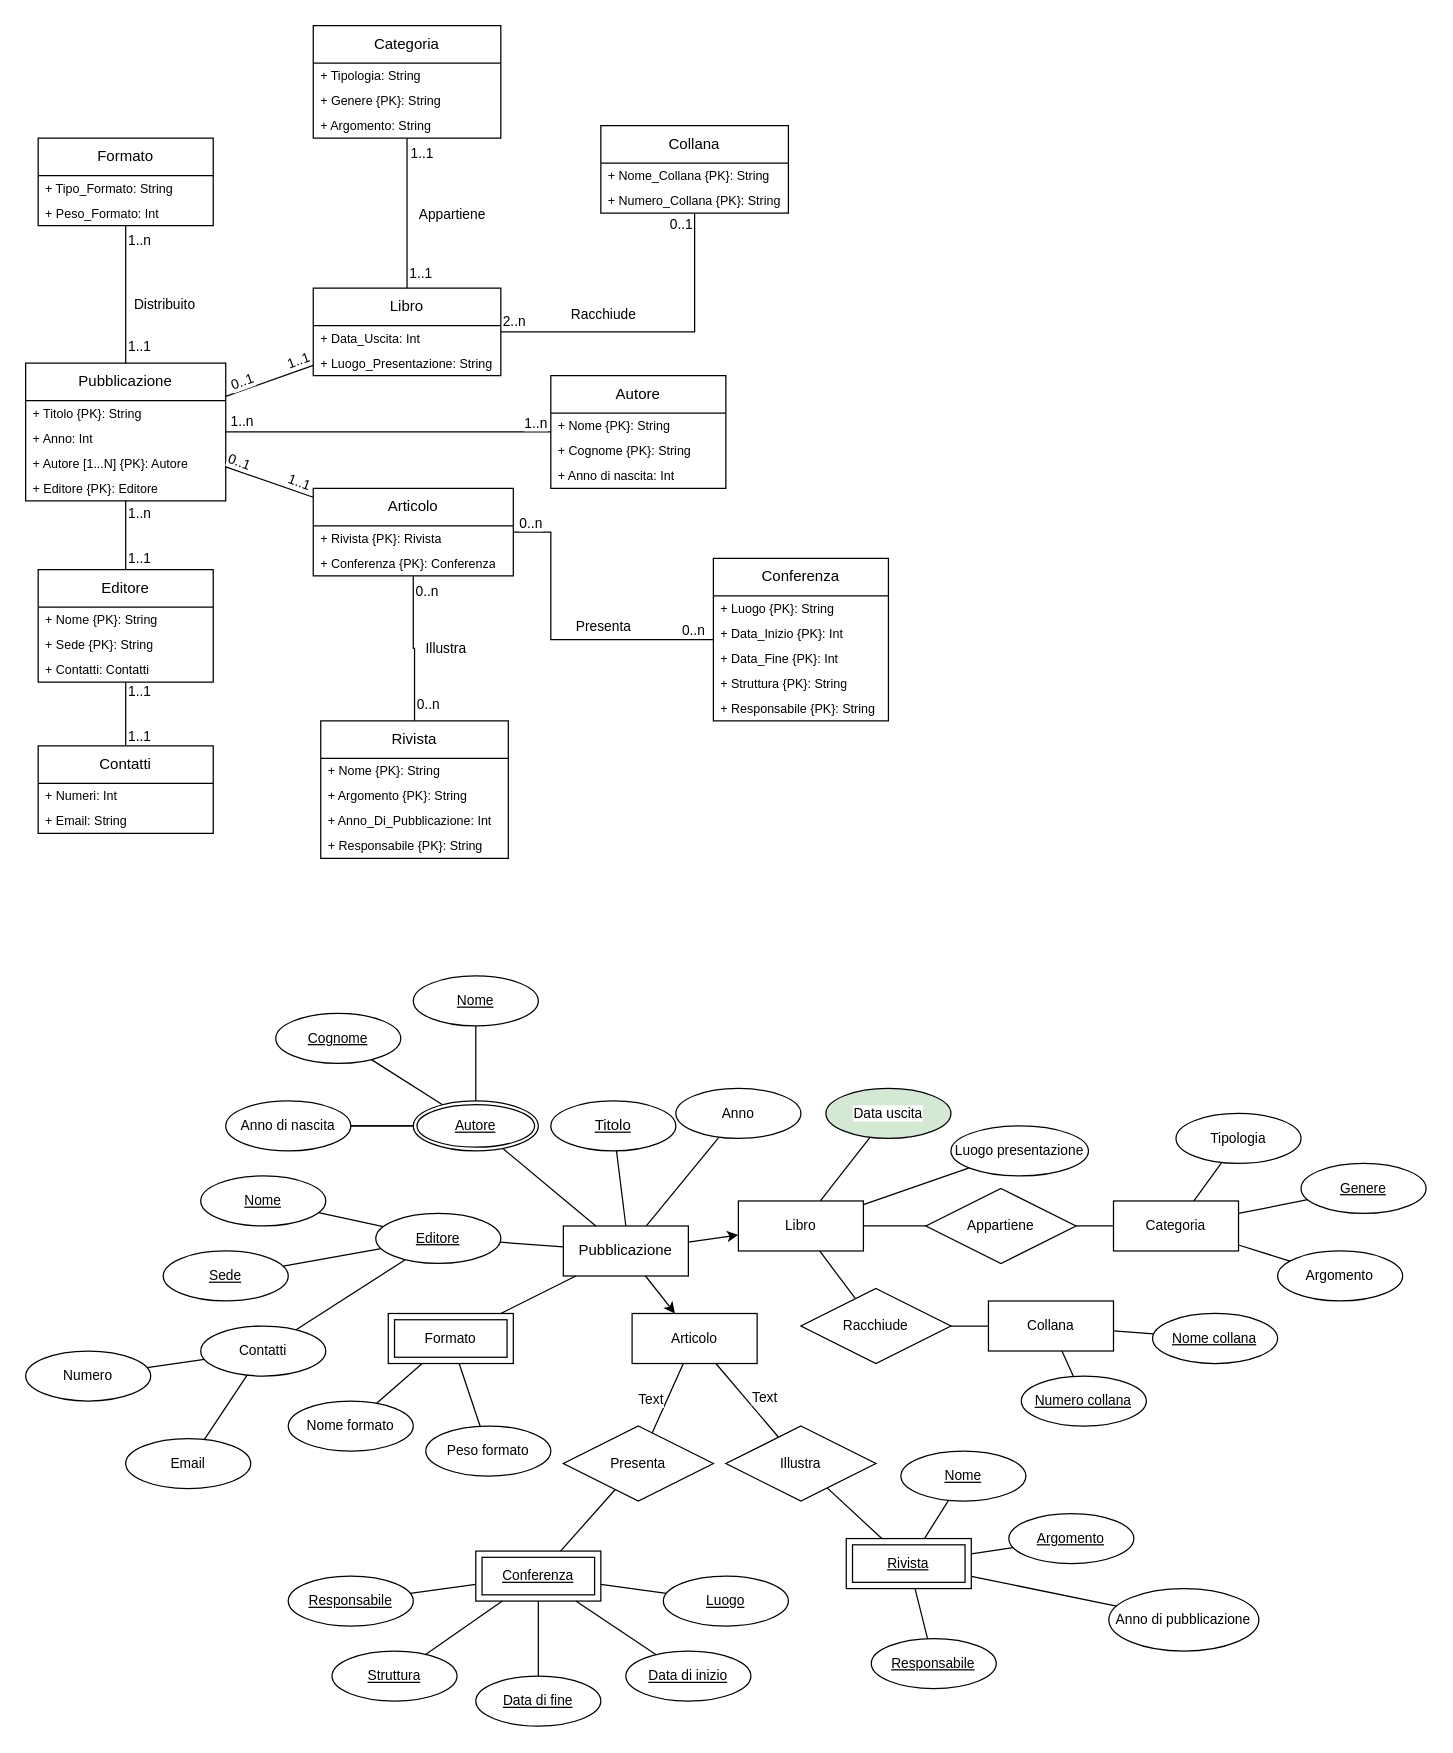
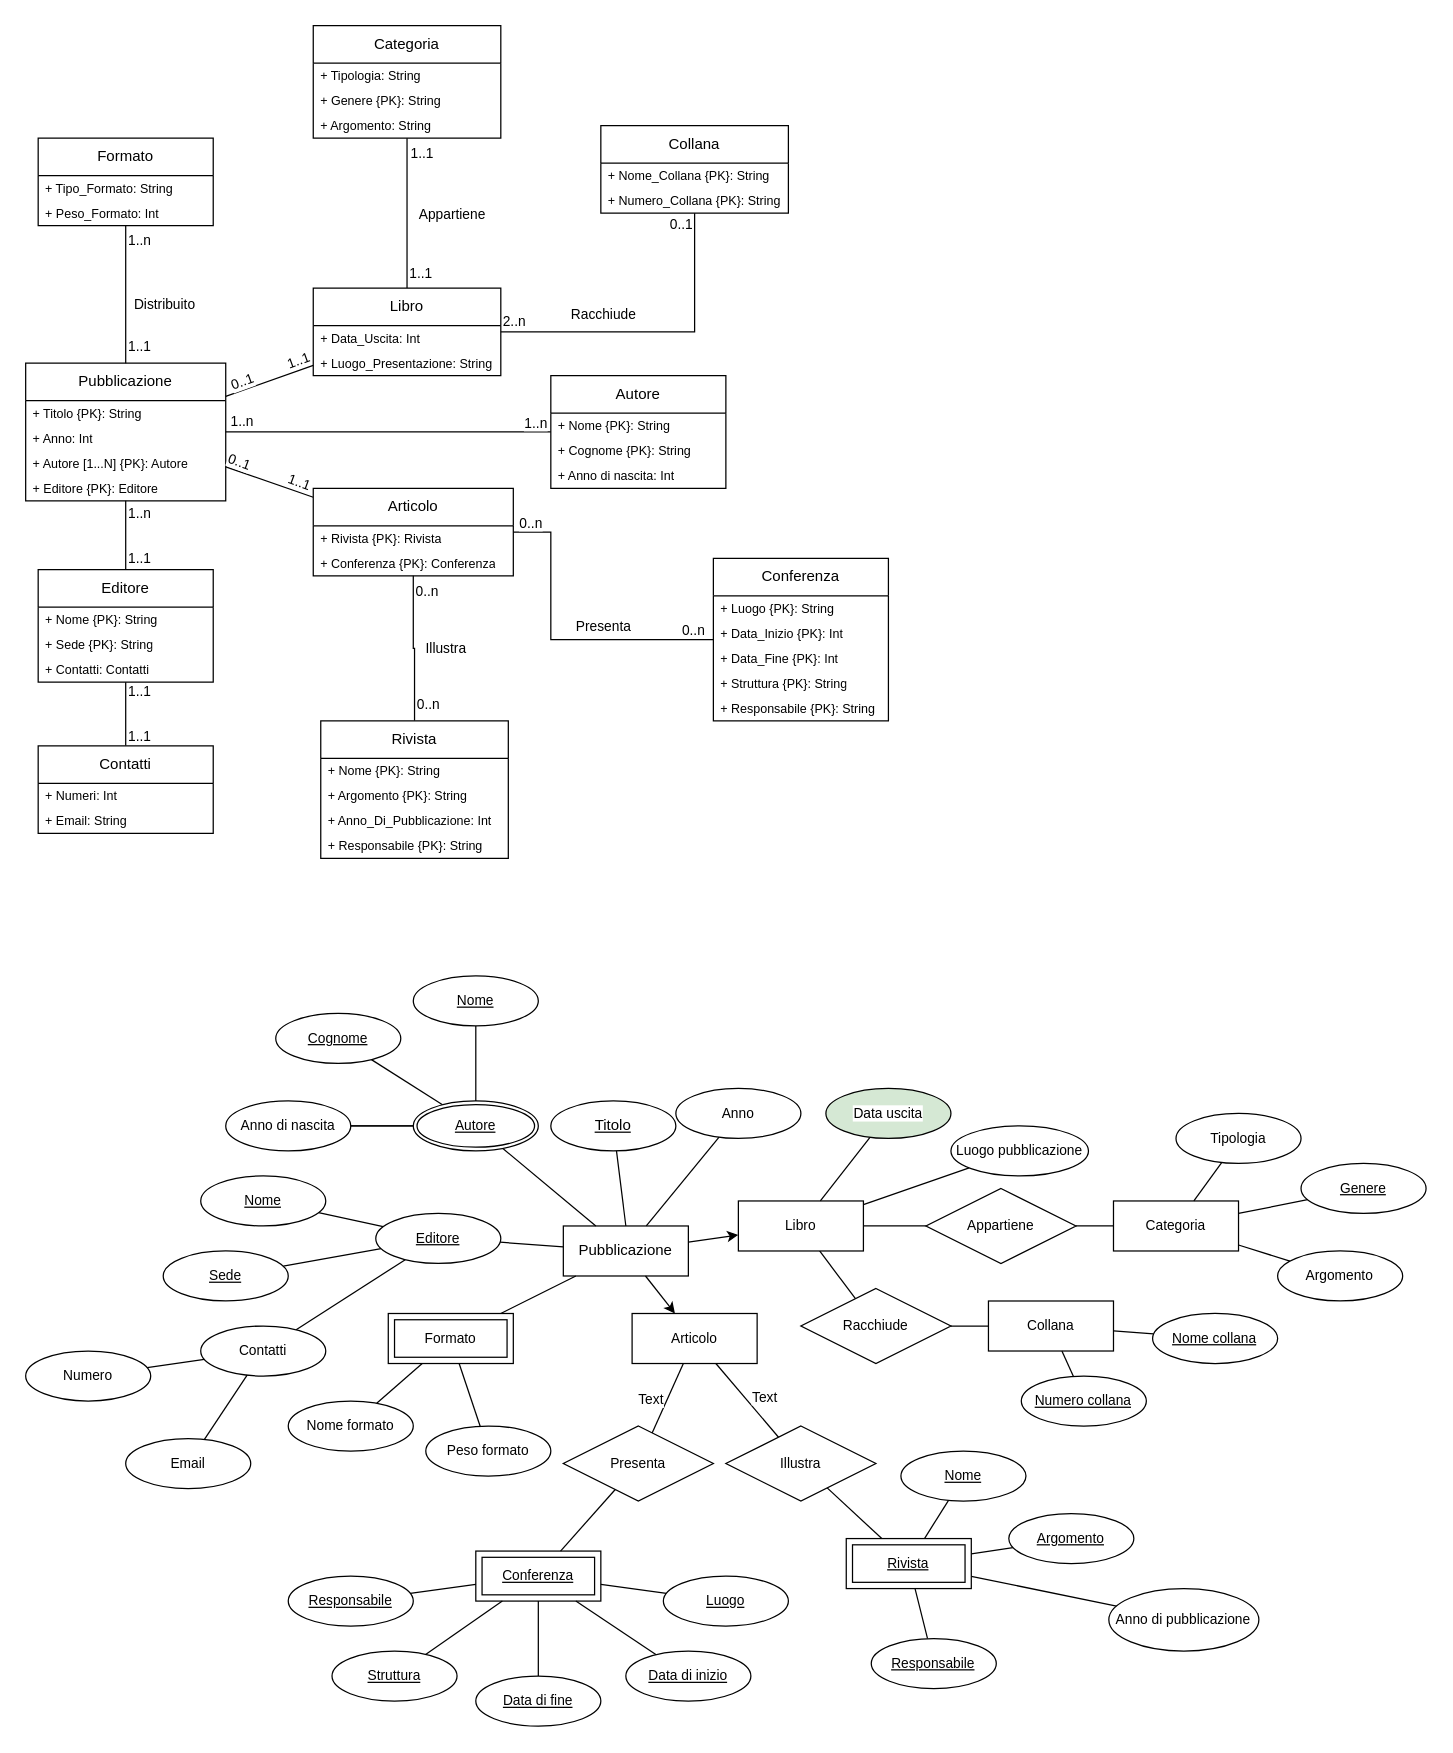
(1019, 1151) -> (1019, 1151)
